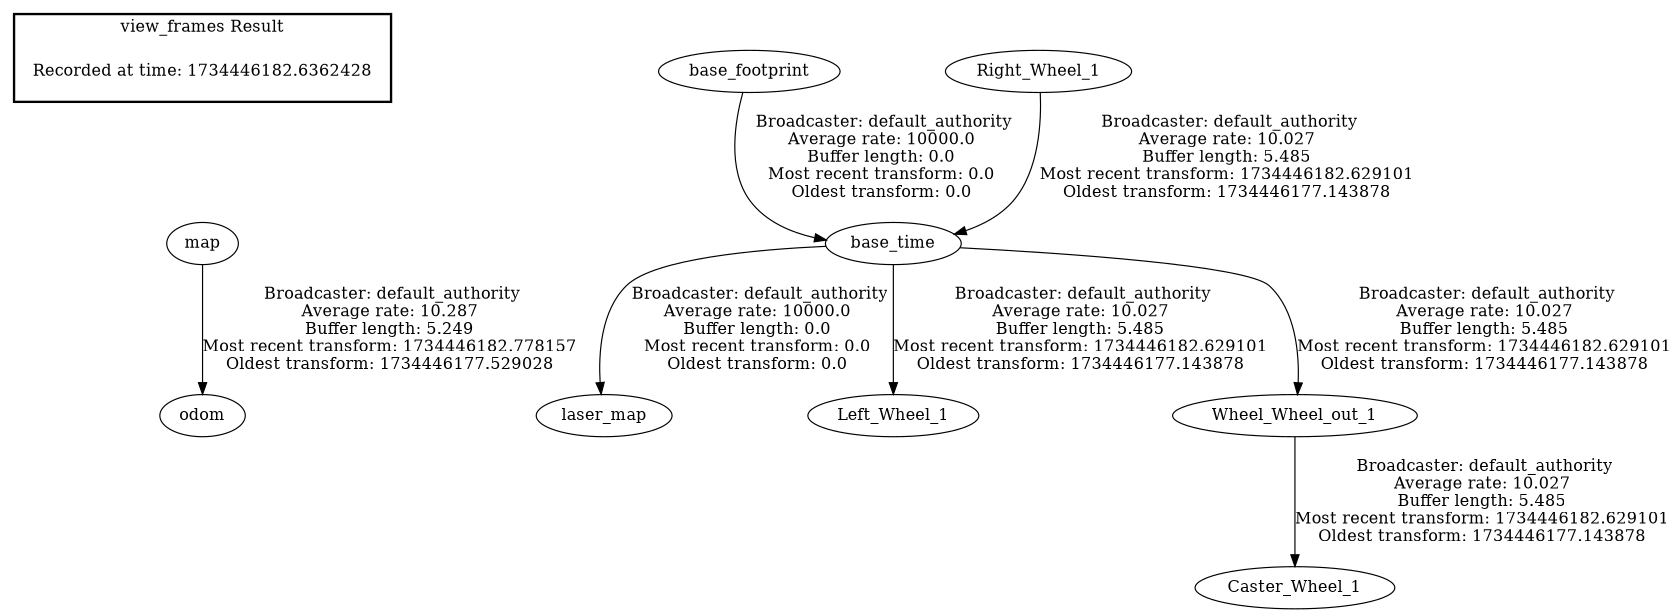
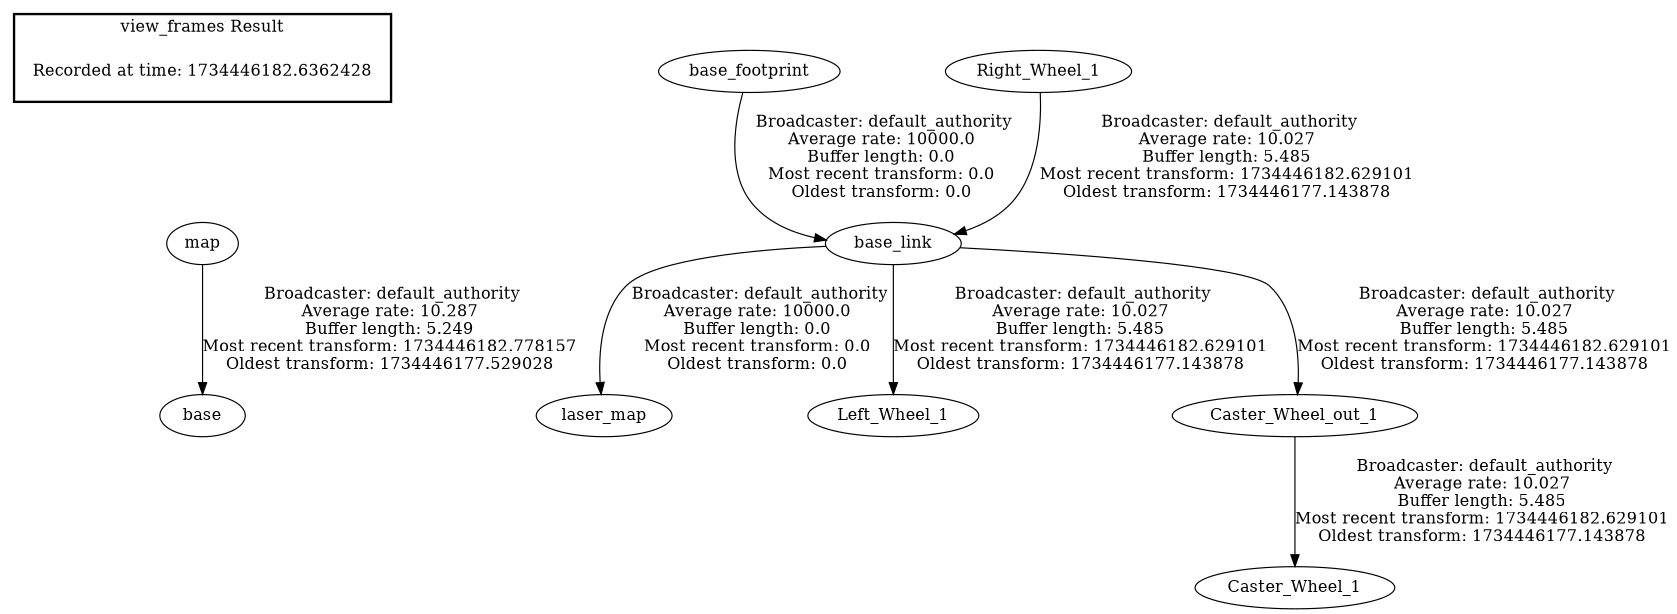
(893, 244) -> (893, 244)
(203, 416) -> (203, 416)
(1295, 416) -> (1295, 416)
